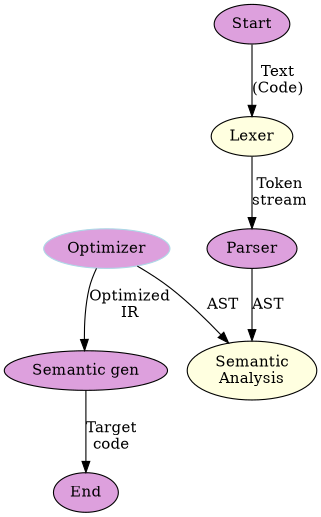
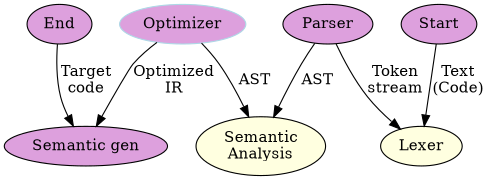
(252, 187) -> (360, 86)
(86, 426) -> (58, 81)
